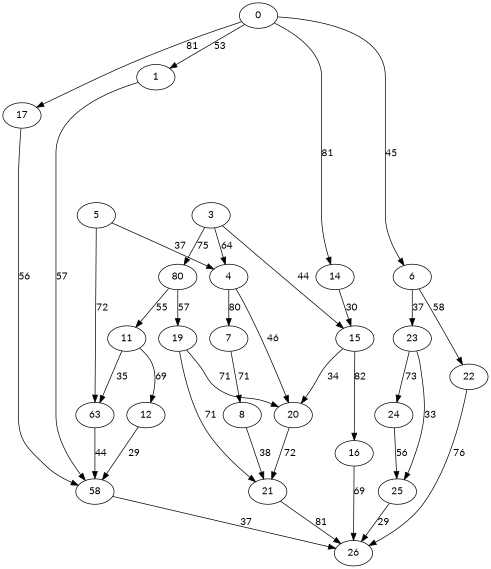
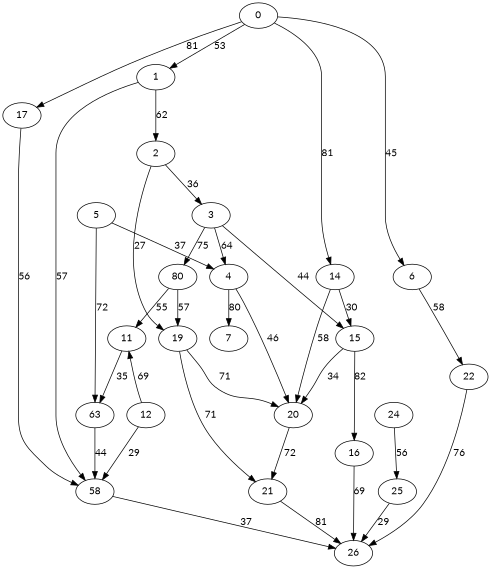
none -> (156, 154)
(412, 339) -> none
none -> (312, 342)
(154, 370) -> (135, 381)
(242, 415) -> none
